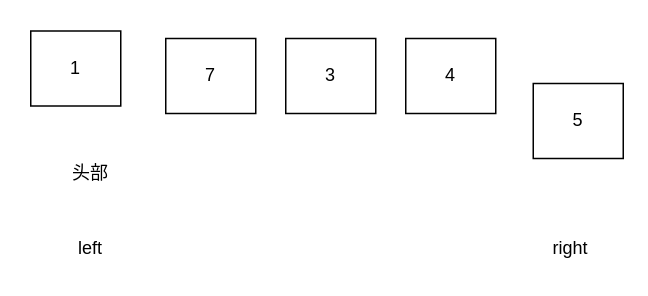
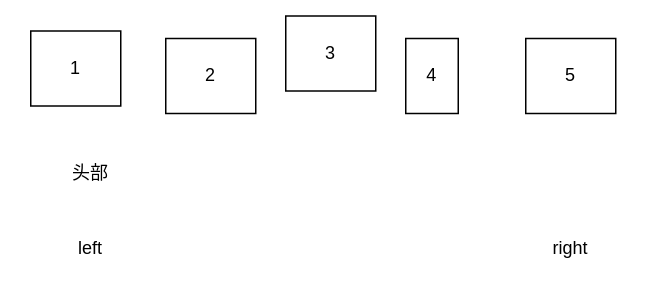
(211, 76) -> (211, 76)
(331, 76) -> (331, 53)
(451, 76) -> (432, 76)
(578, 121) -> (571, 76)
